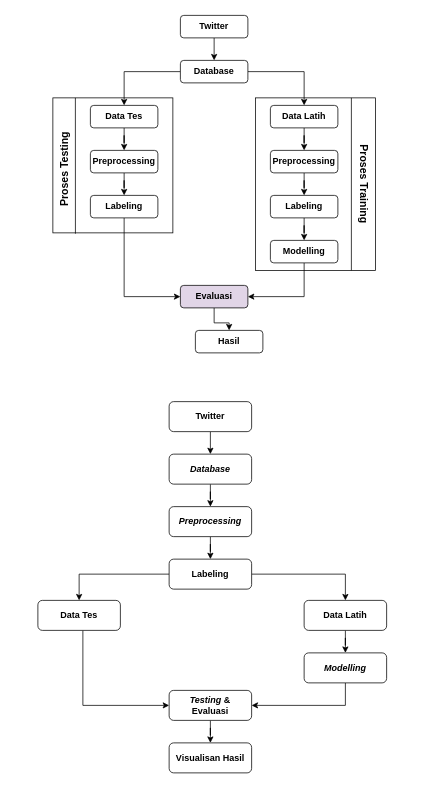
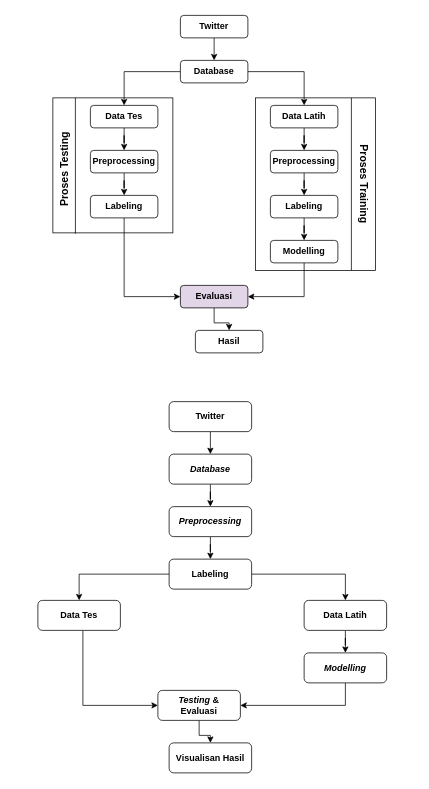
(210, 705) -> (199, 705)
